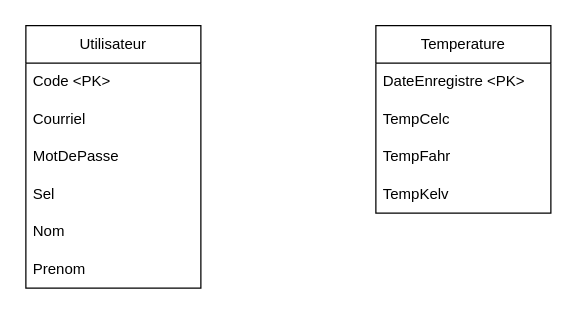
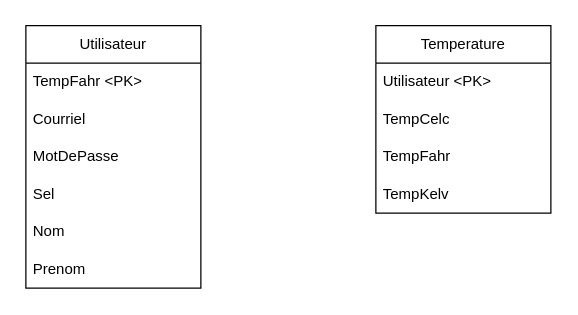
(69, 82) -> (86, 82)
(459, 82) -> (443, 82)
